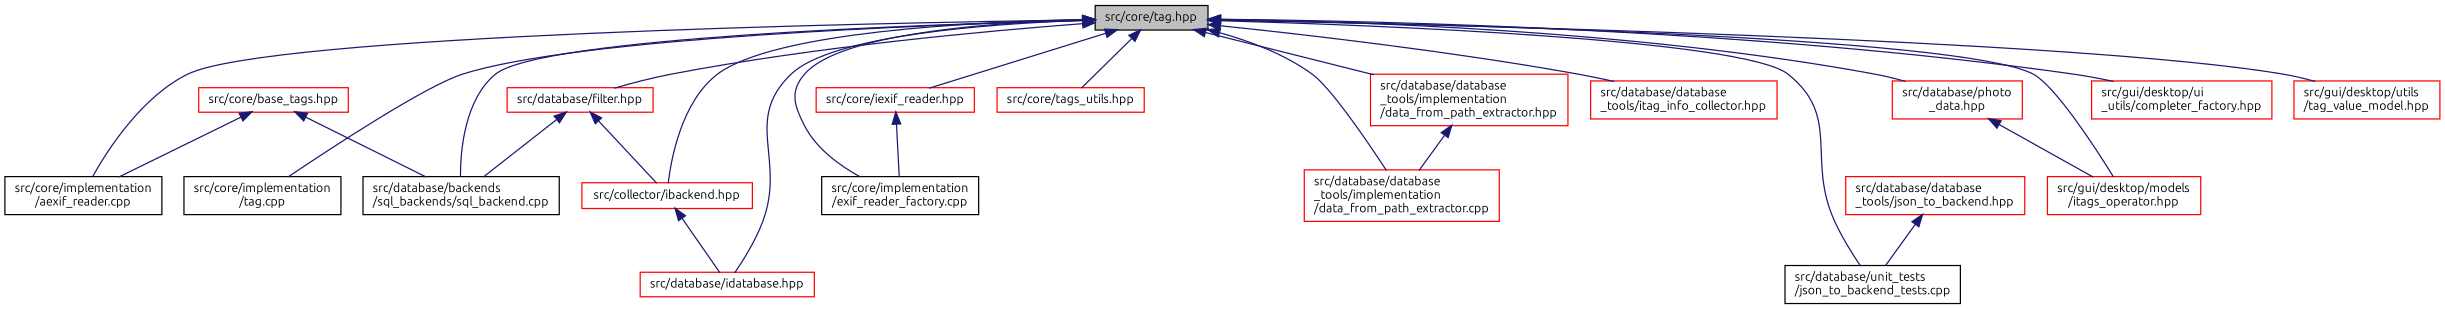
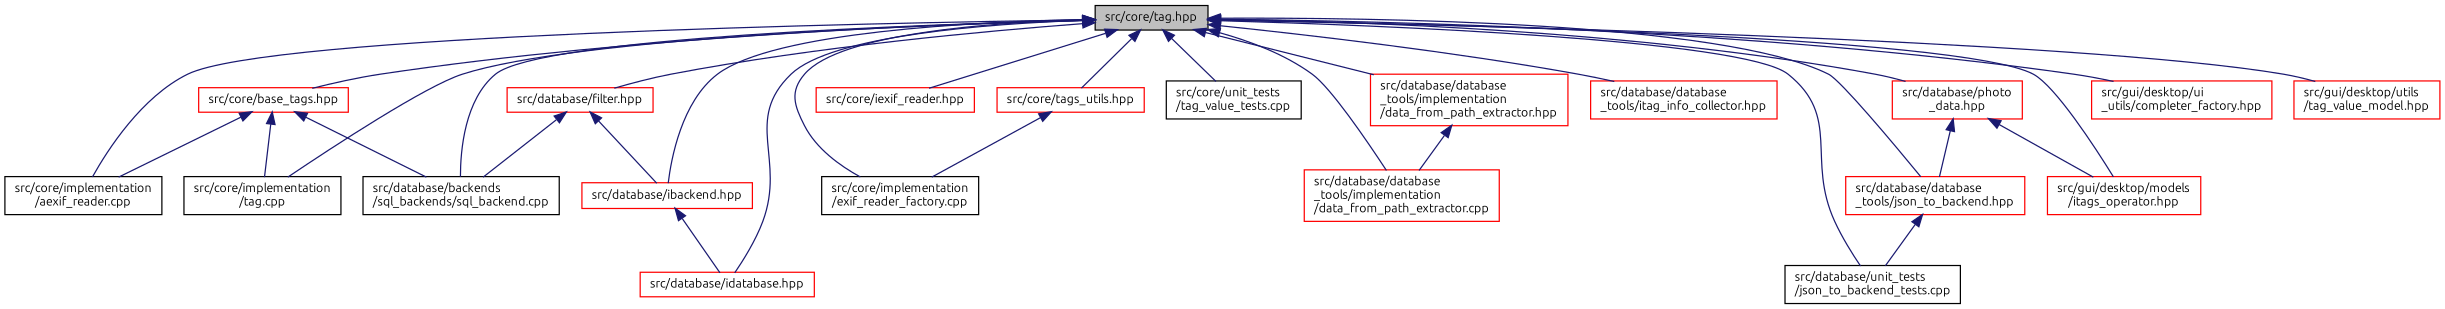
none -> (1596, 31)
none -> (696, 40)
none -> (1234, 100)
none -> (268, 151)
(898, 151) -> (986, 147)
none -> (1945, 154)
(667, 196) -> (667, 196)
